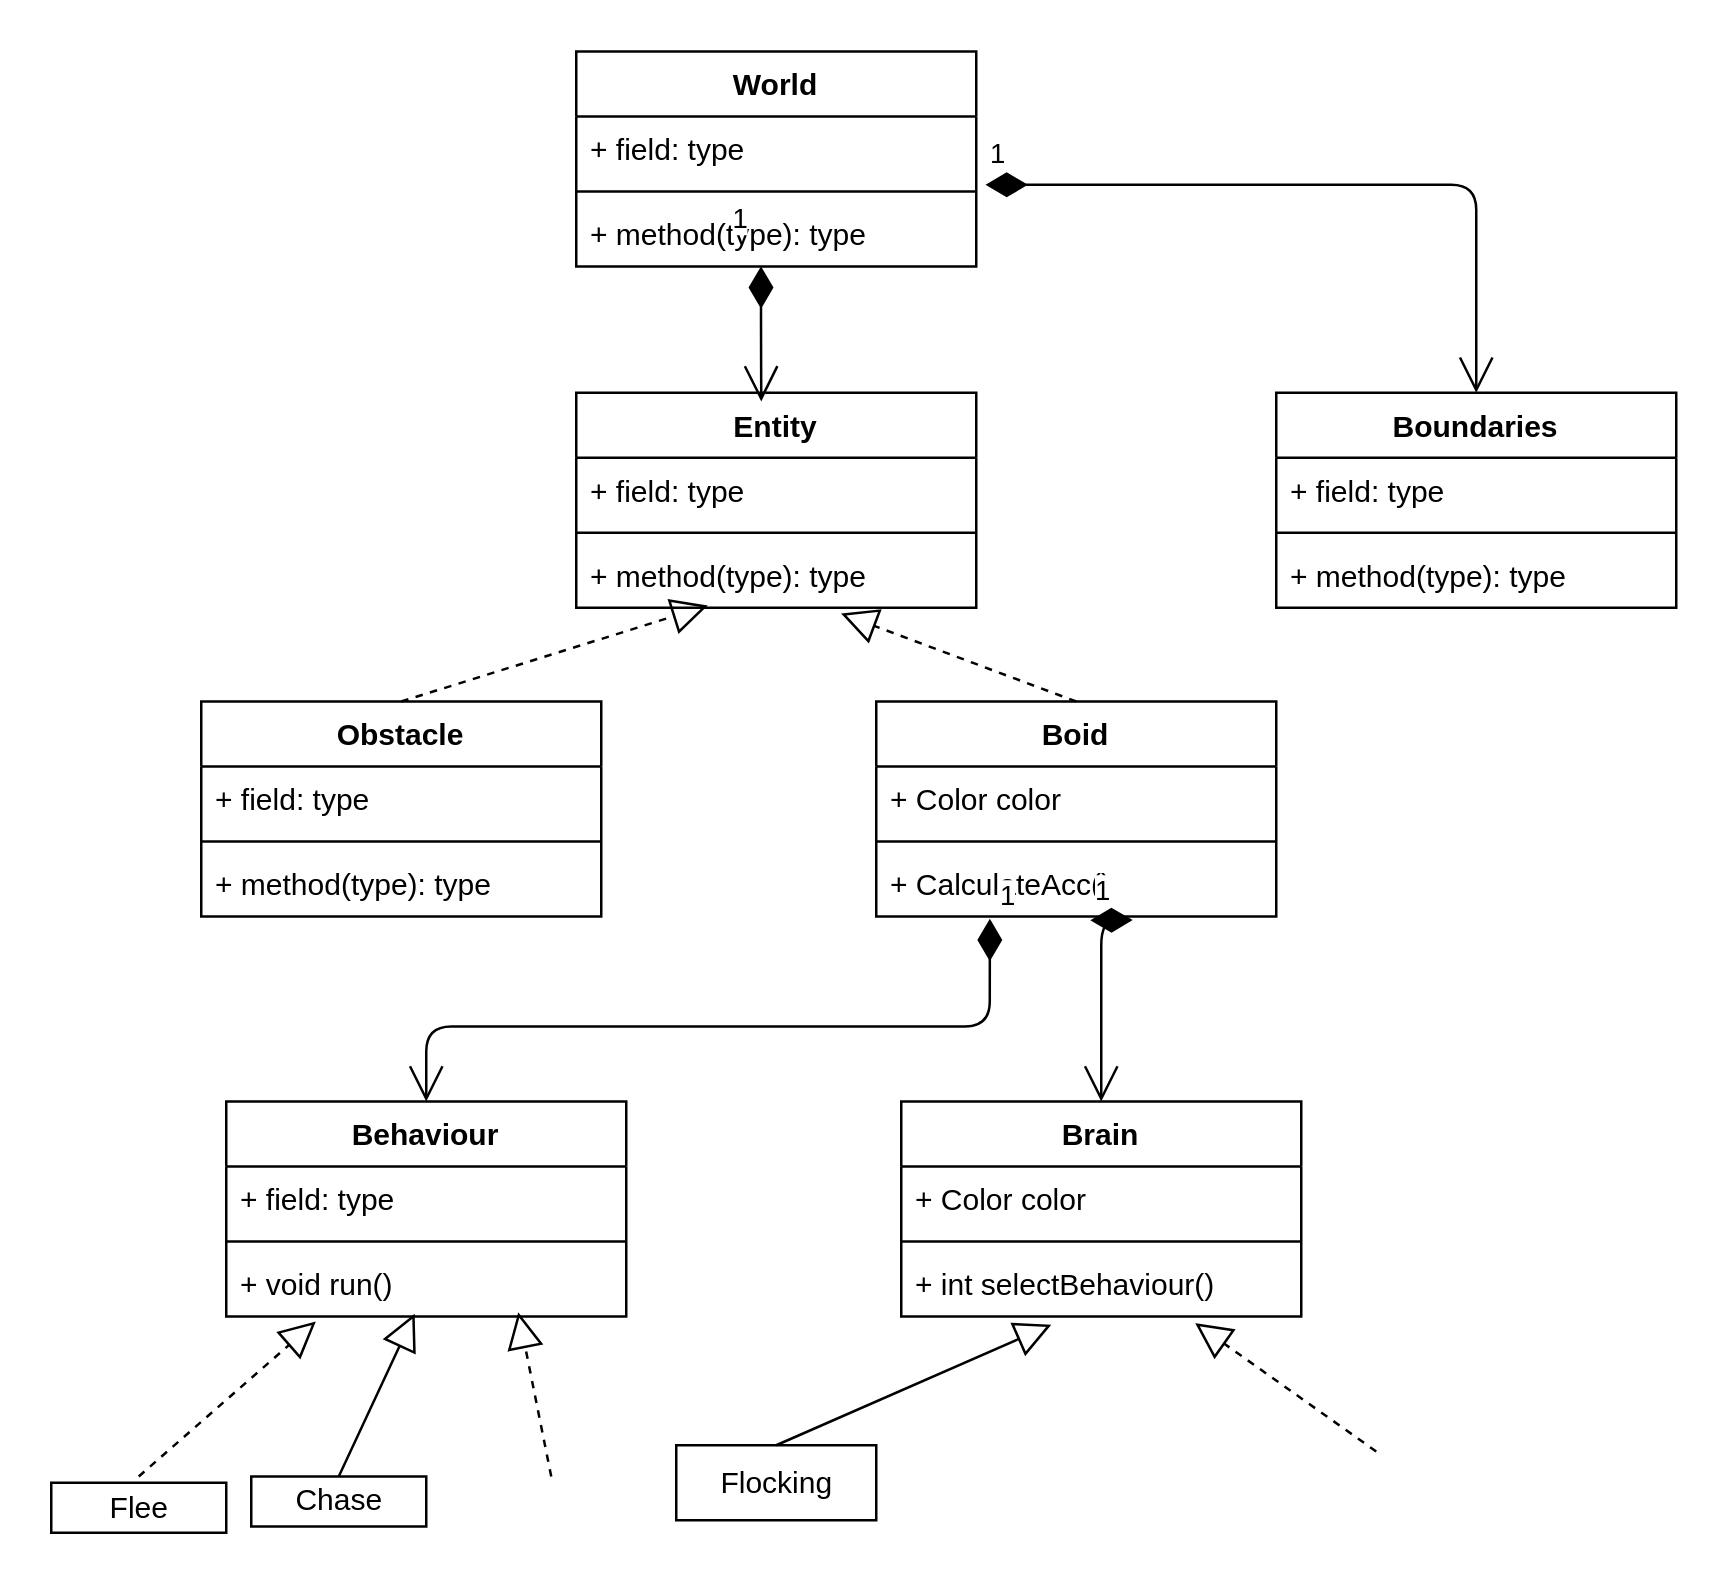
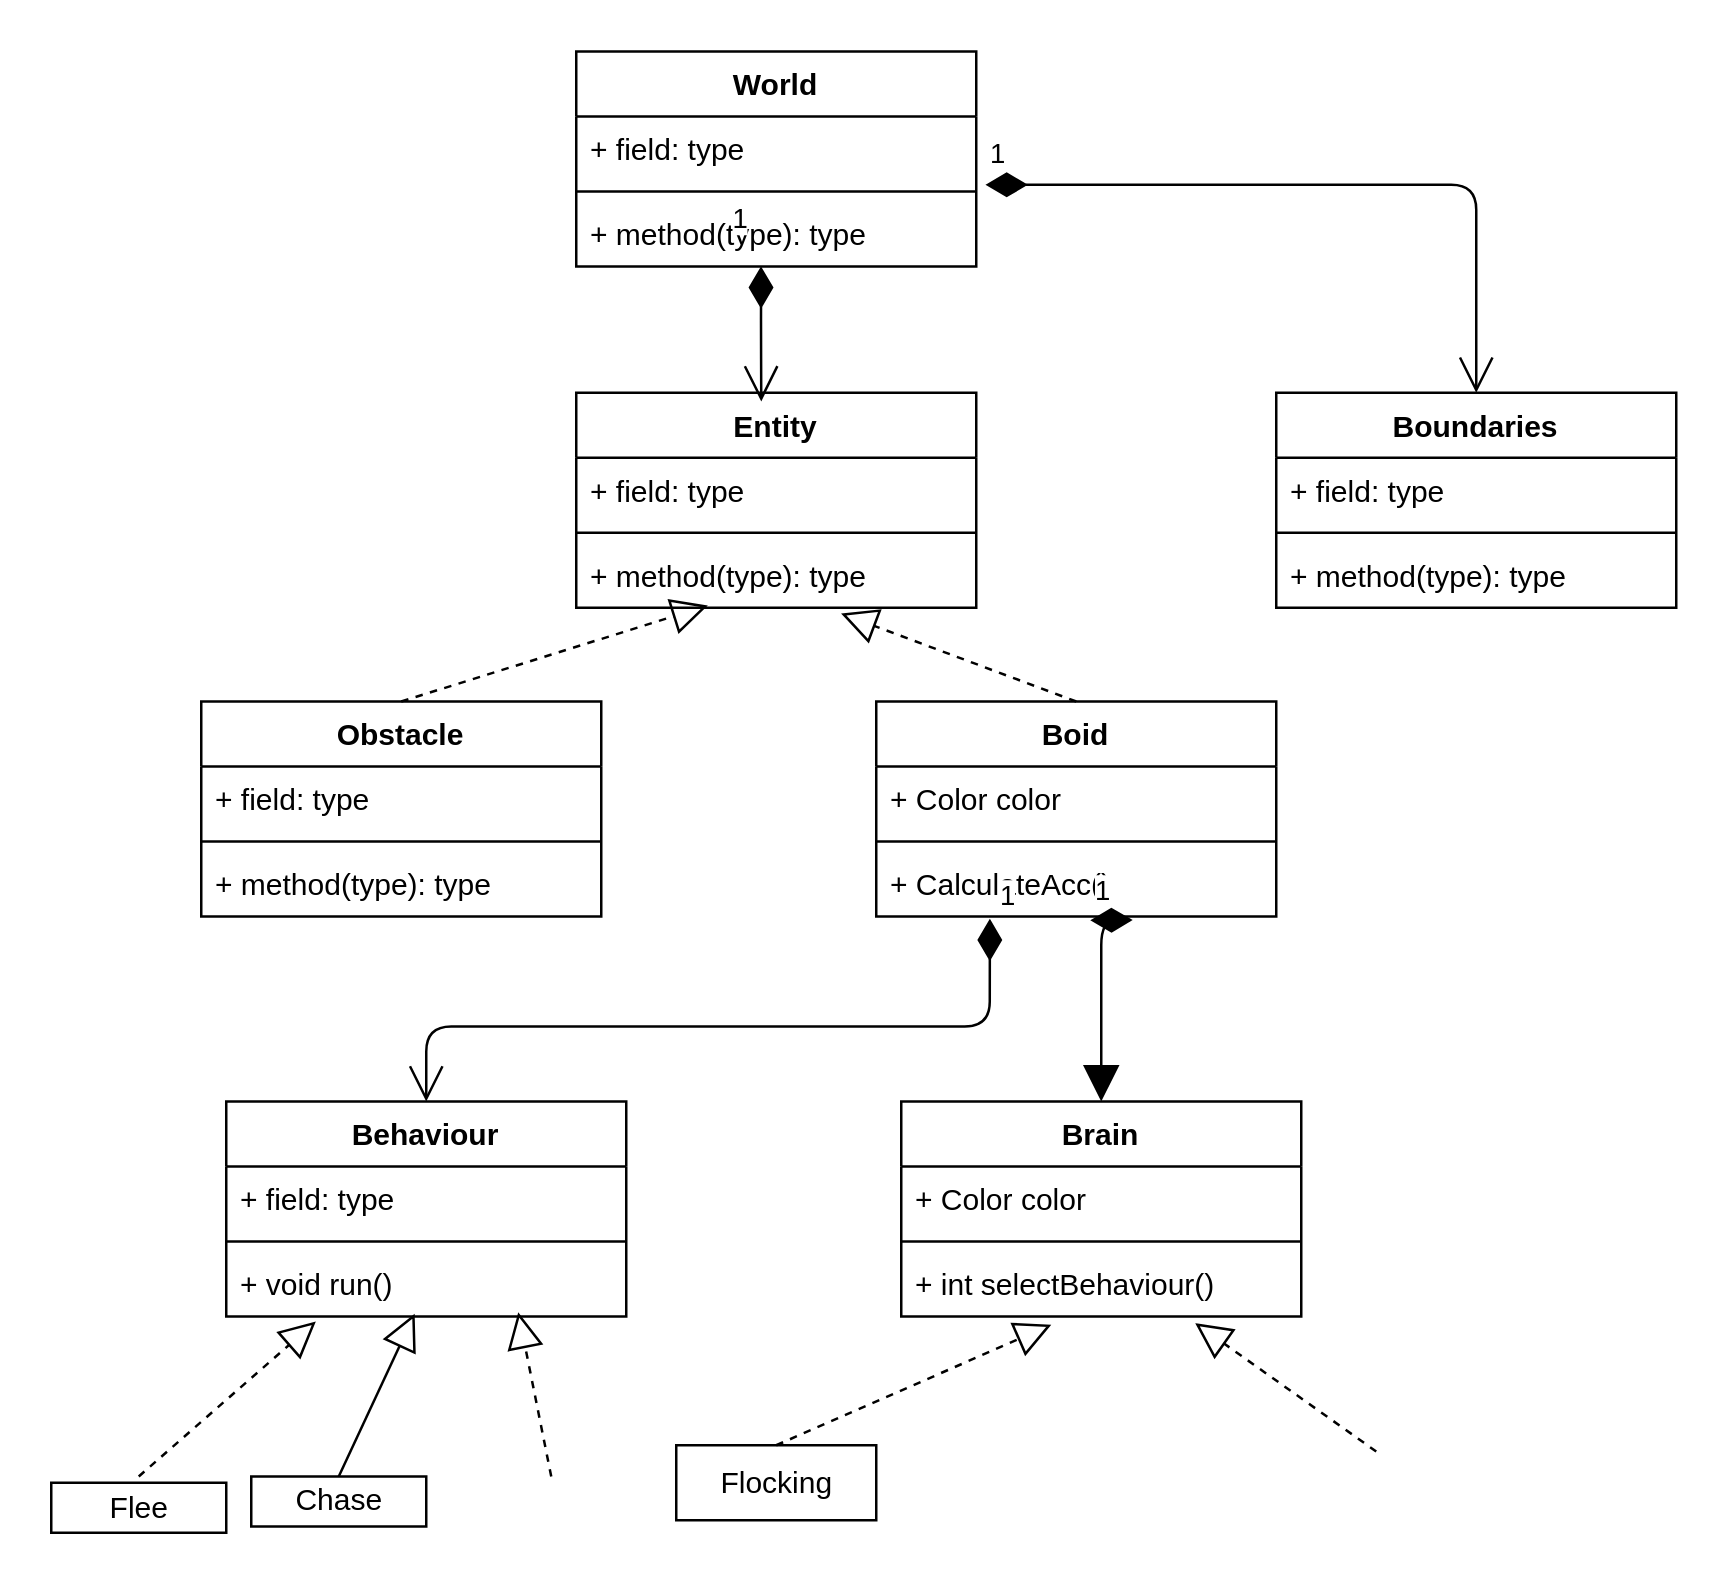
(1101, 1078) -> (1101, 1064)
(899, 1391) -> (899, 1391)
